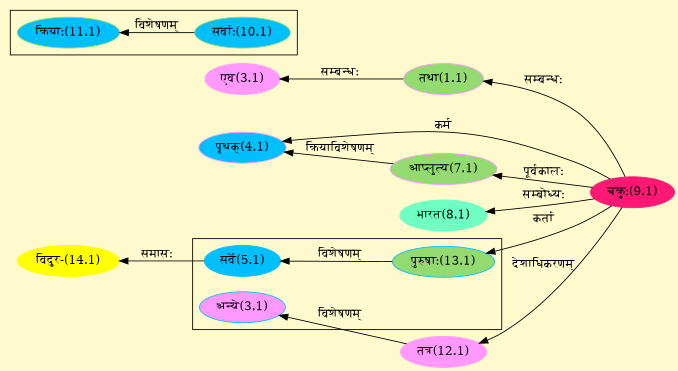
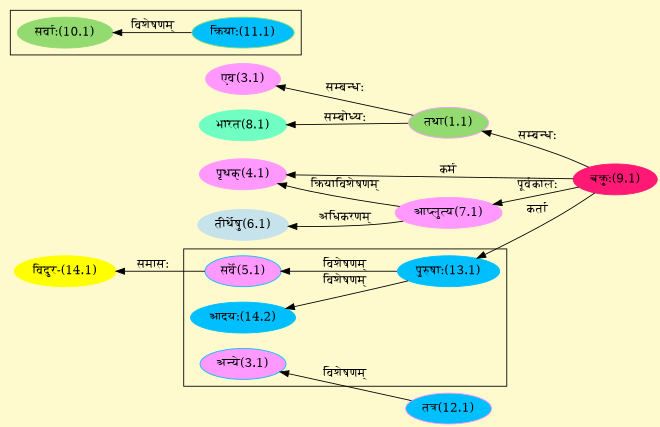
(161, 33) -> (157, 33)
(242, 33) -> (65, 33)
(242, 148) -> (243, 174)
(444, 169) -> (449, 213)
(545, 206) -> (352, 124)
none -> (243, 225)
(242, 261) -> (243, 271)
(444, 262) -> (449, 271)
(563, 282) -> none
none -> (243, 318)
(444, 352) -> (449, 409)
